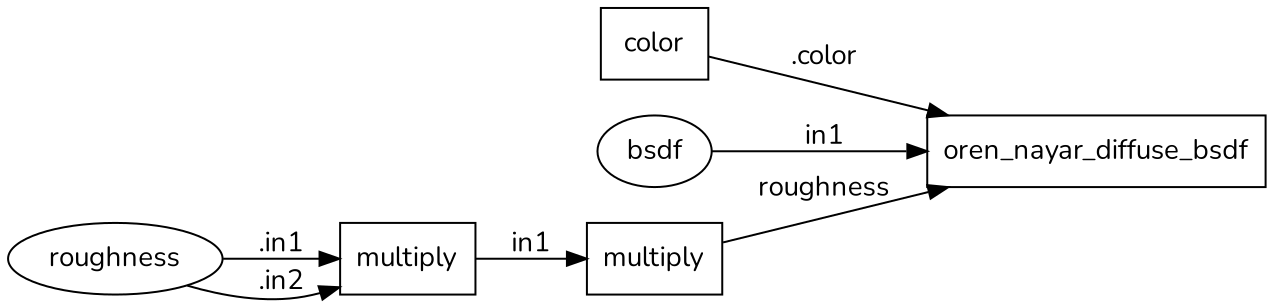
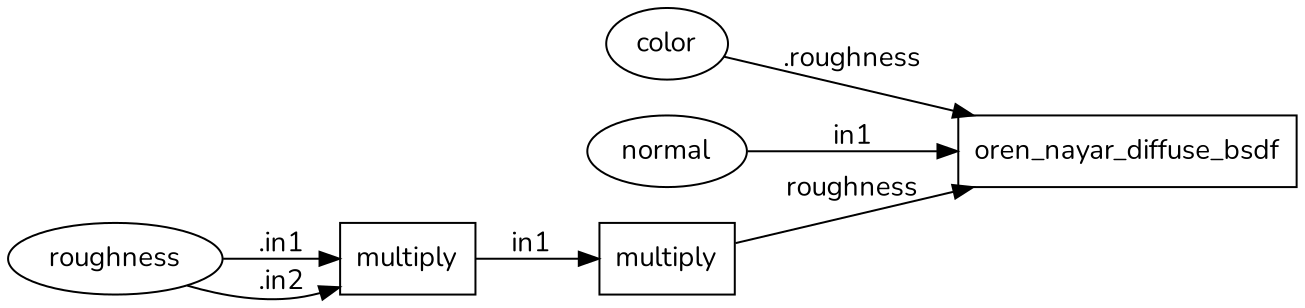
(655, 44) -> (667, 44)
(825, 57) -> (853, 59)
(655, 151) -> (667, 151)
